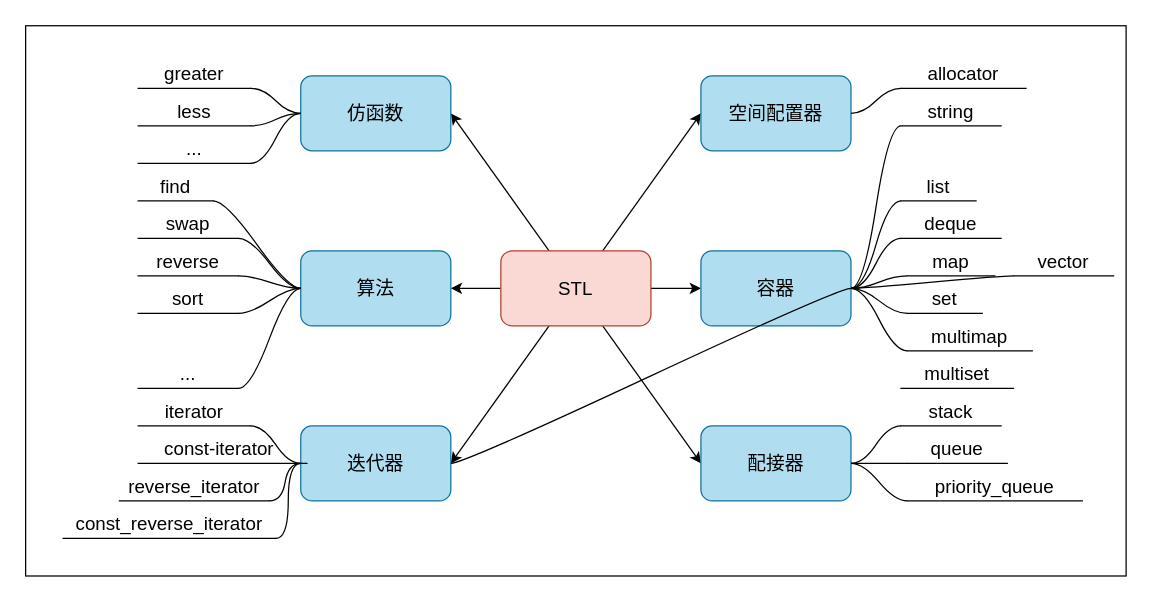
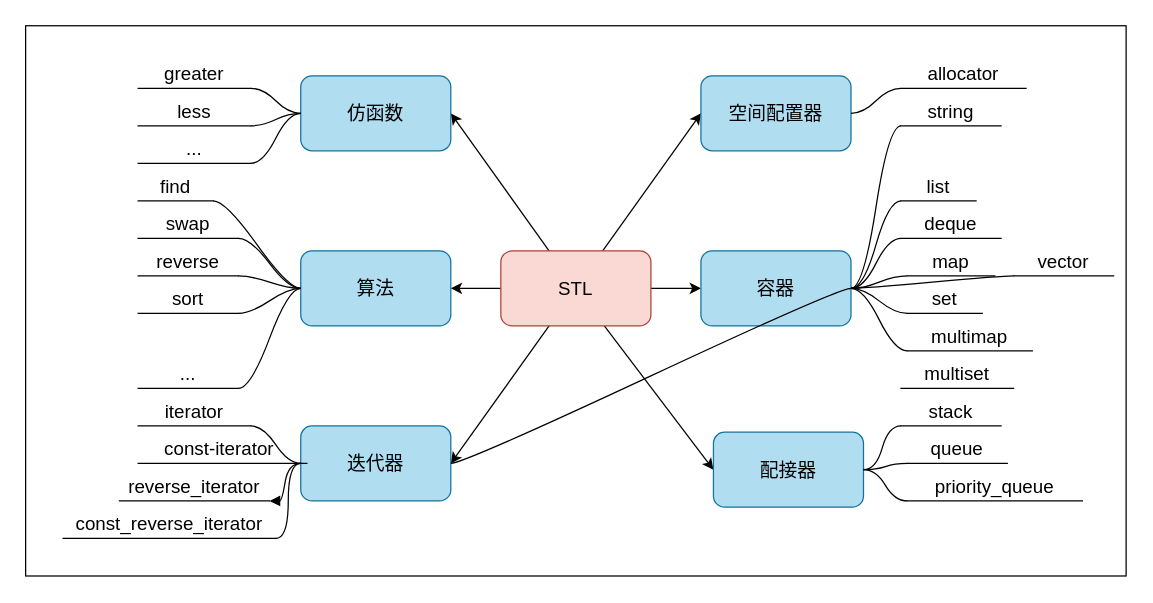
(776, 463) -> (788, 469)
(281, 494) -> (282, 495)
